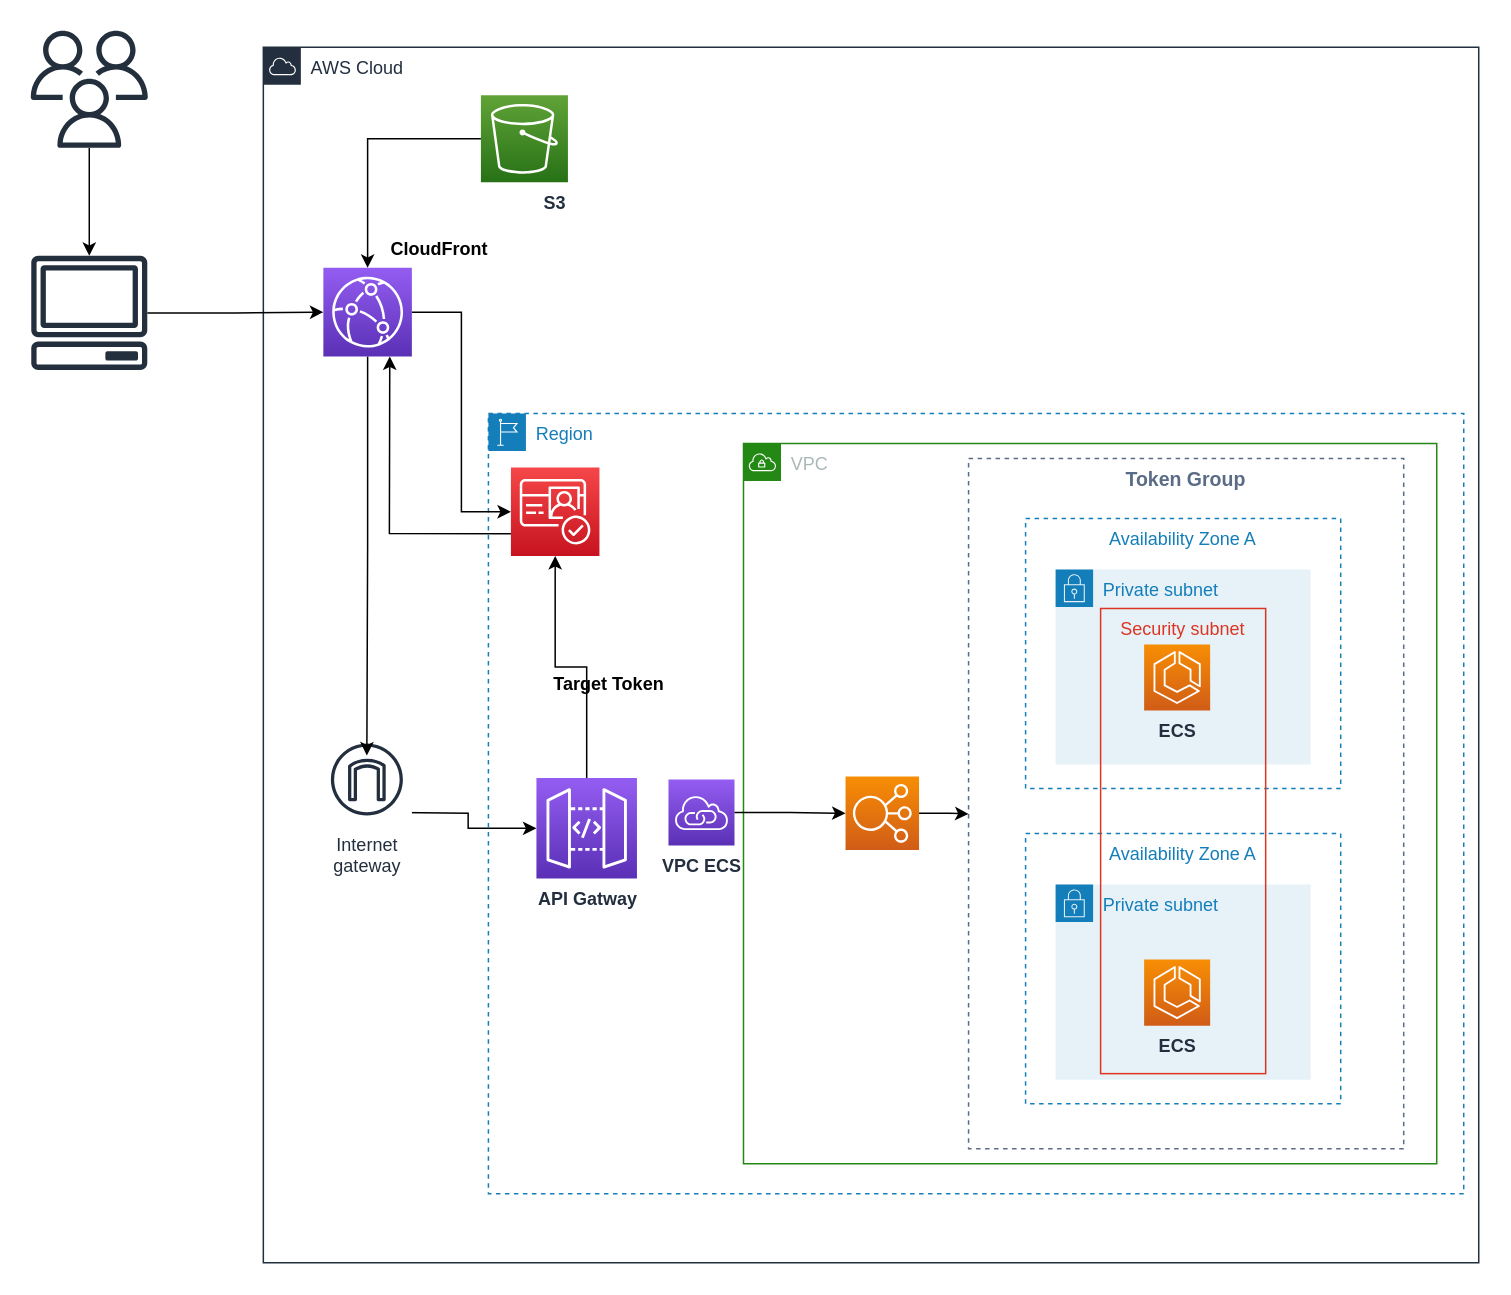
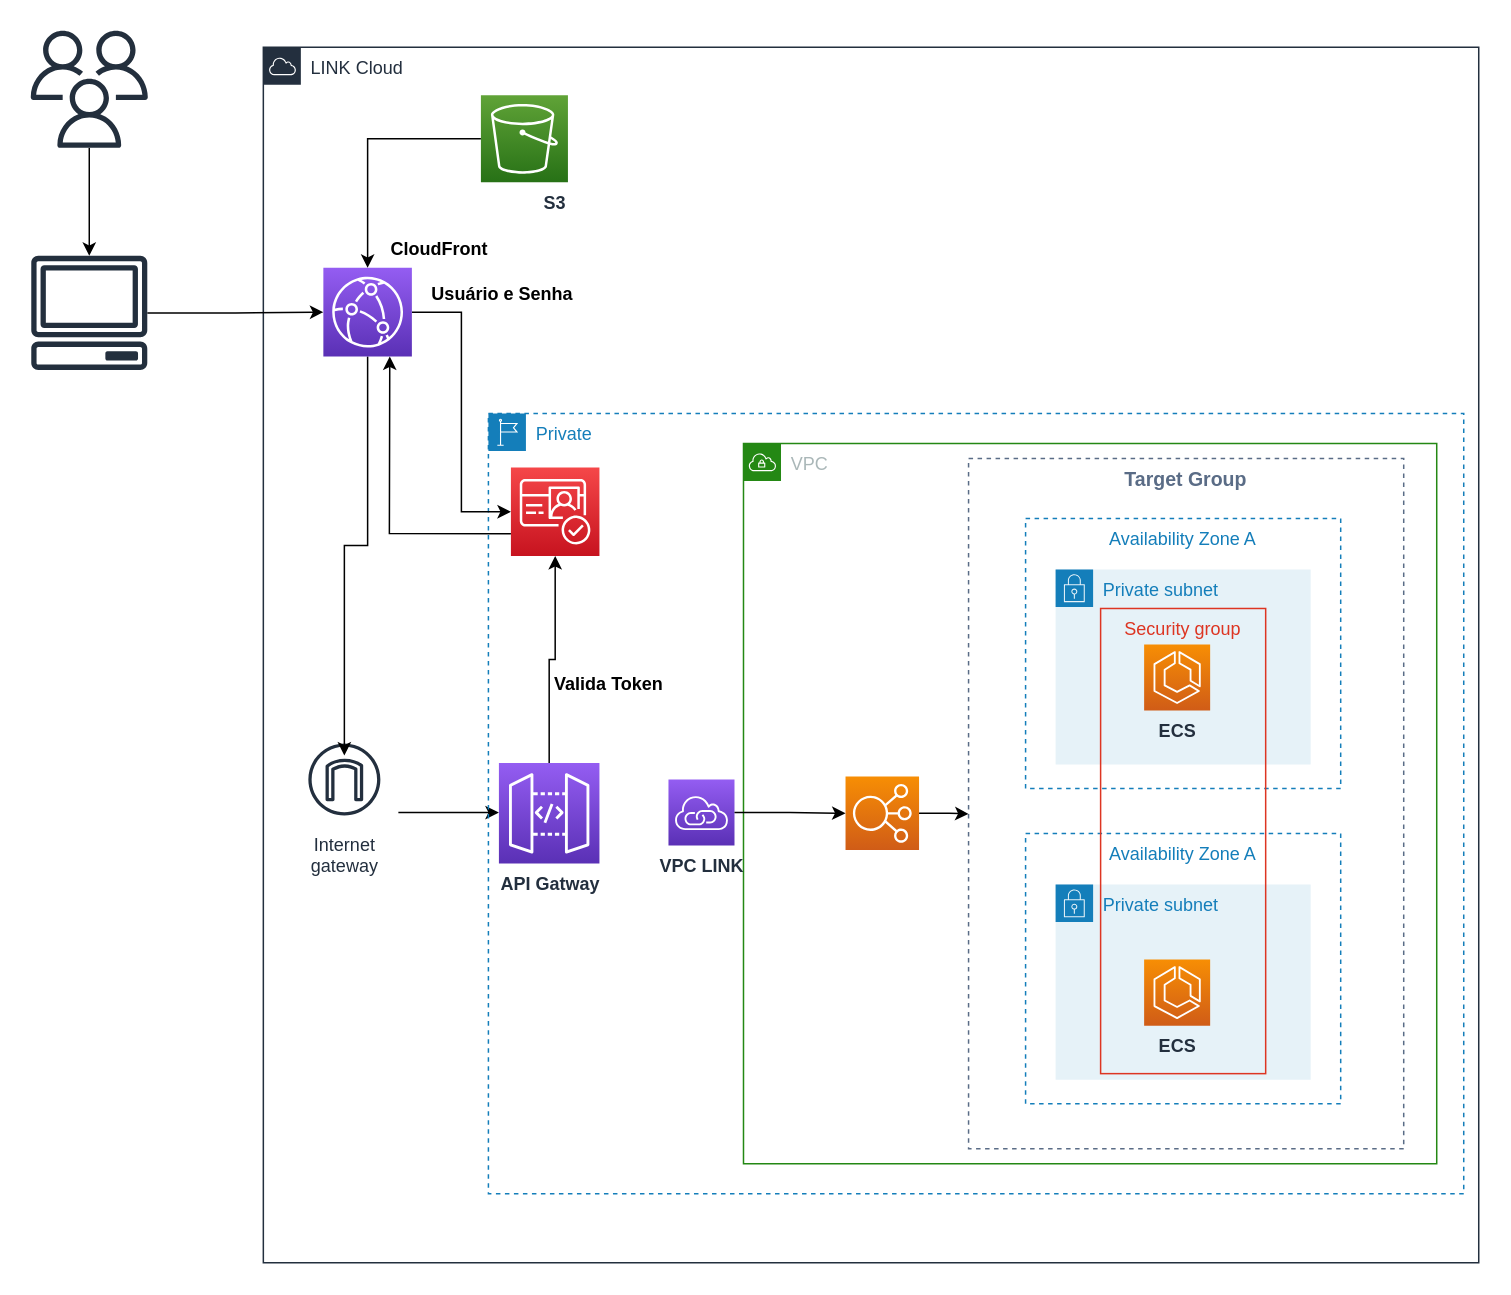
(352, 69) -> (357, 69)
none -> (502, 295)
(564, 435) -> (569, 435)
(1186, 480) -> (1186, 480)
(1183, 630) -> (1183, 630)
(609, 685) -> (609, 685)
(367, 779) -> (344, 779)
(587, 828) -> (549, 813)
(702, 867) -> (702, 867)
